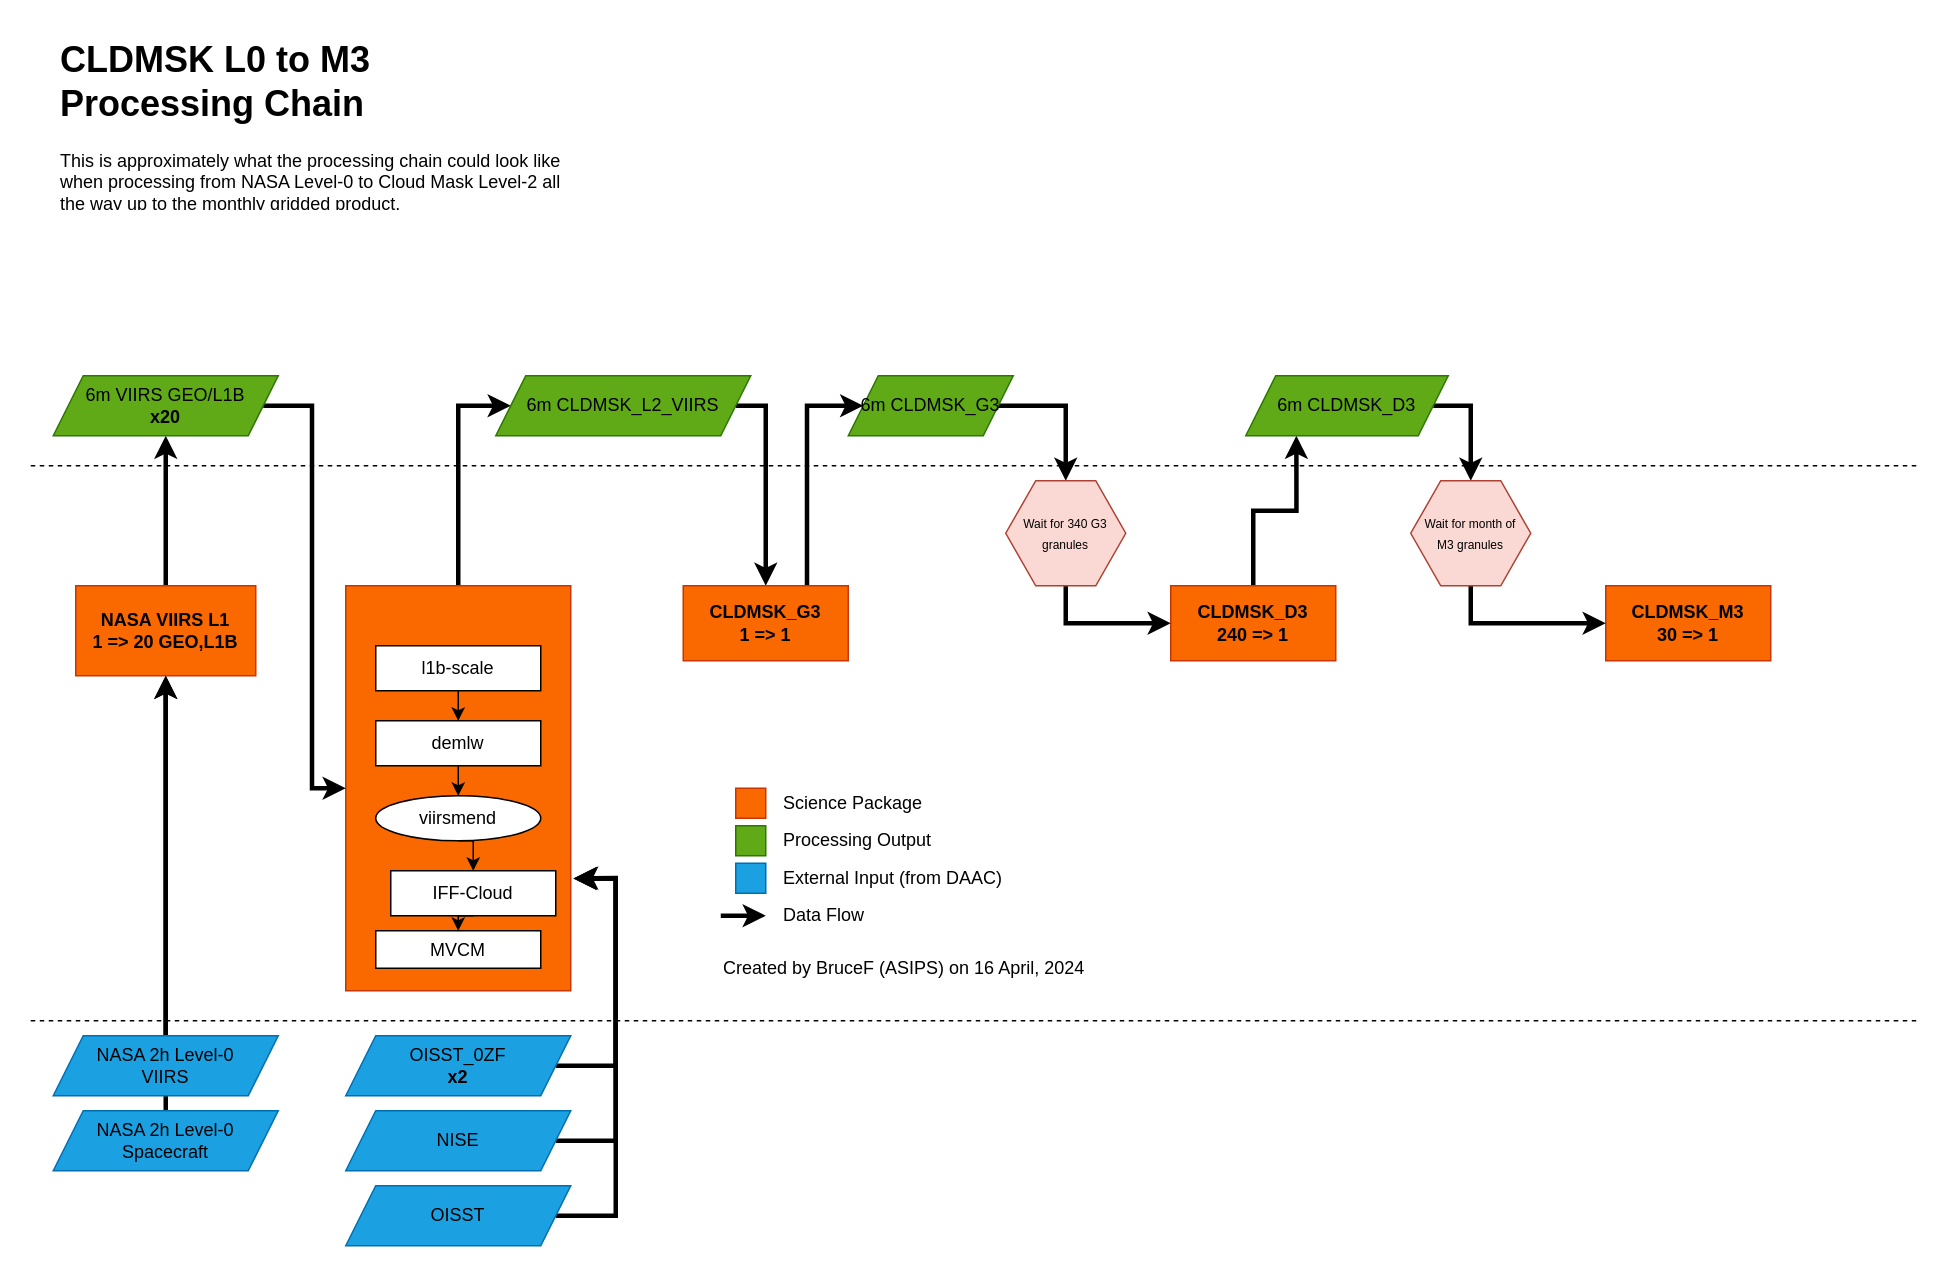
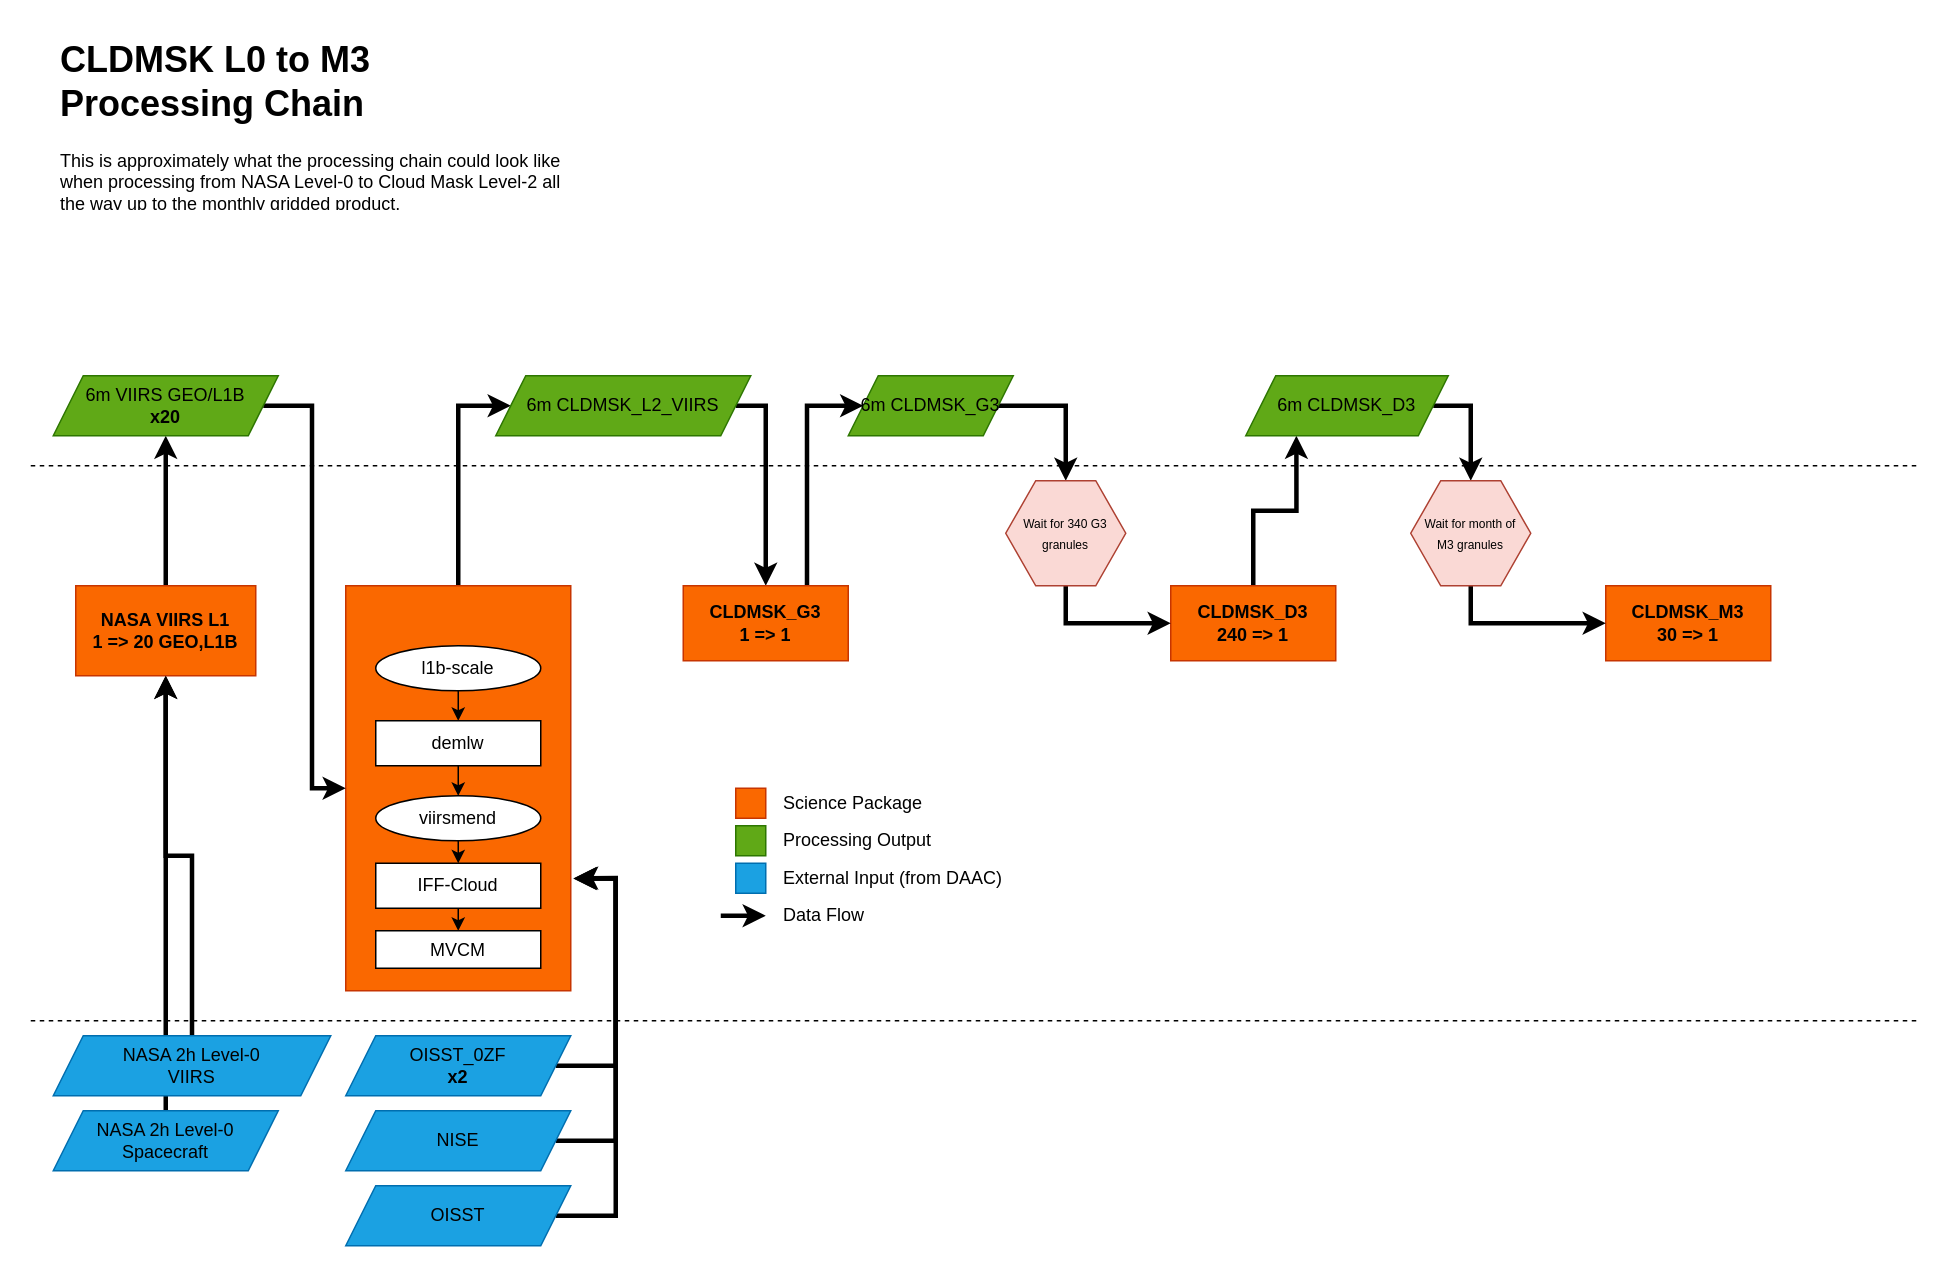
(458, 668) -> (458, 668)
(473, 893) -> (458, 886)
(1051, 968) -> none
(166, 1066) -> (192, 1066)
